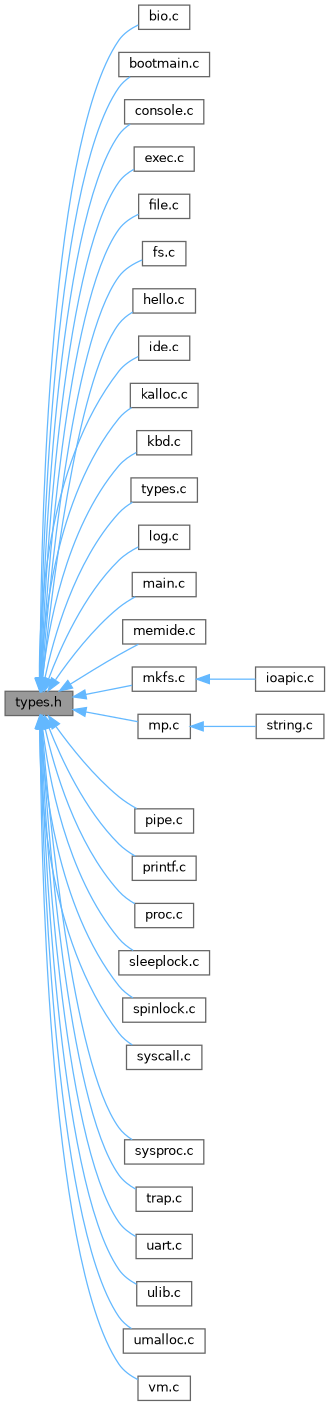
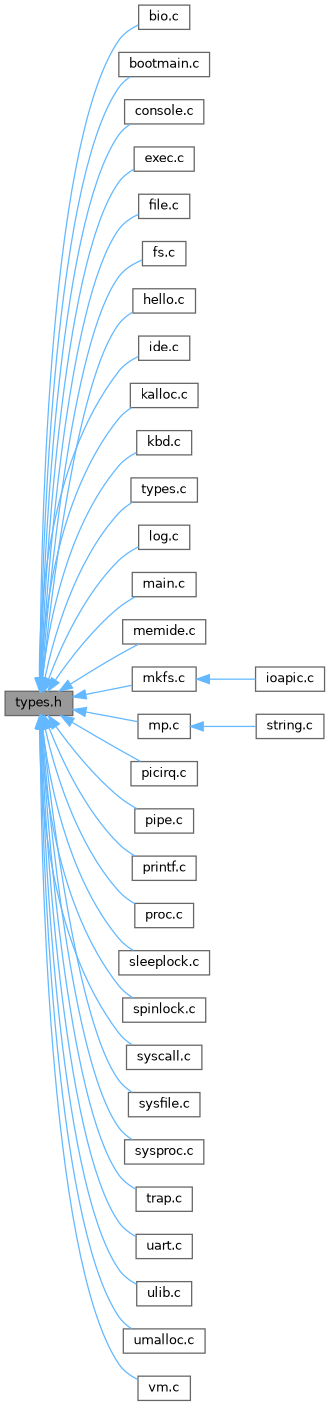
none -> (164, 774)
none -> (164, 1105)
